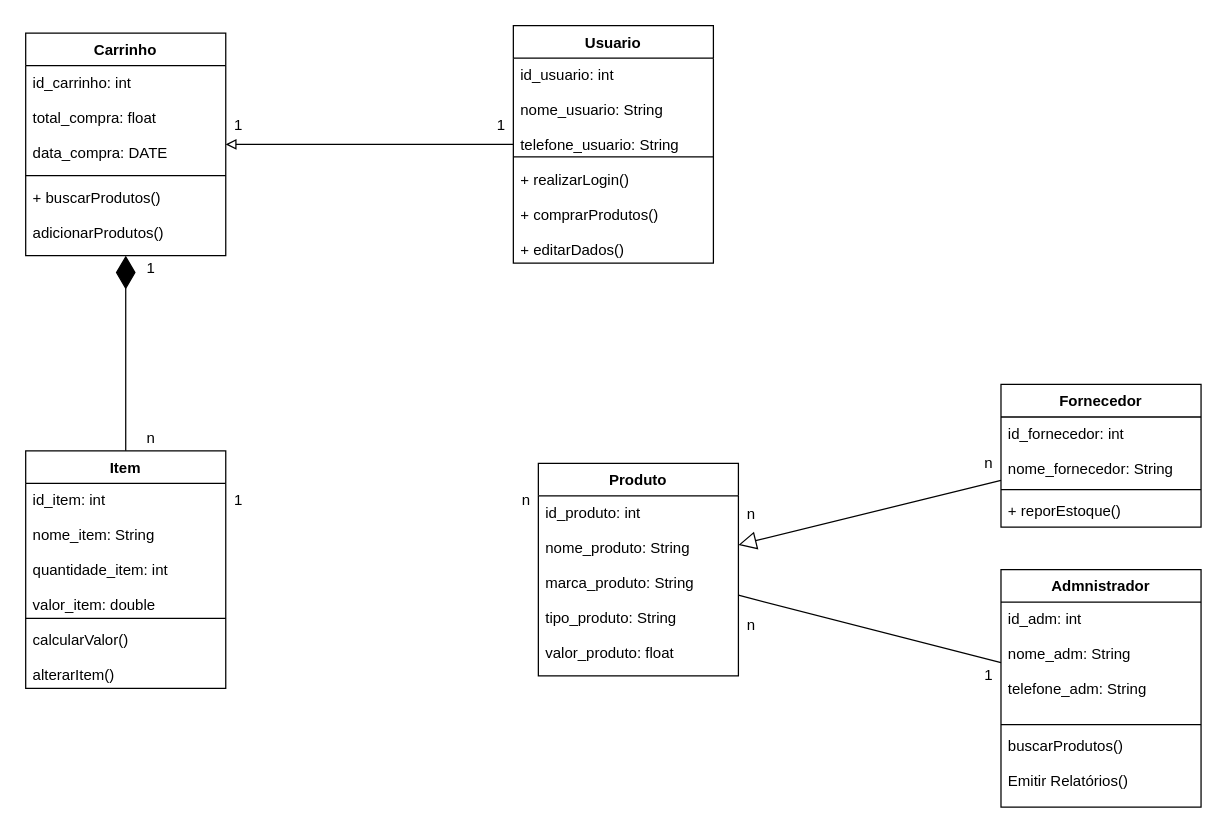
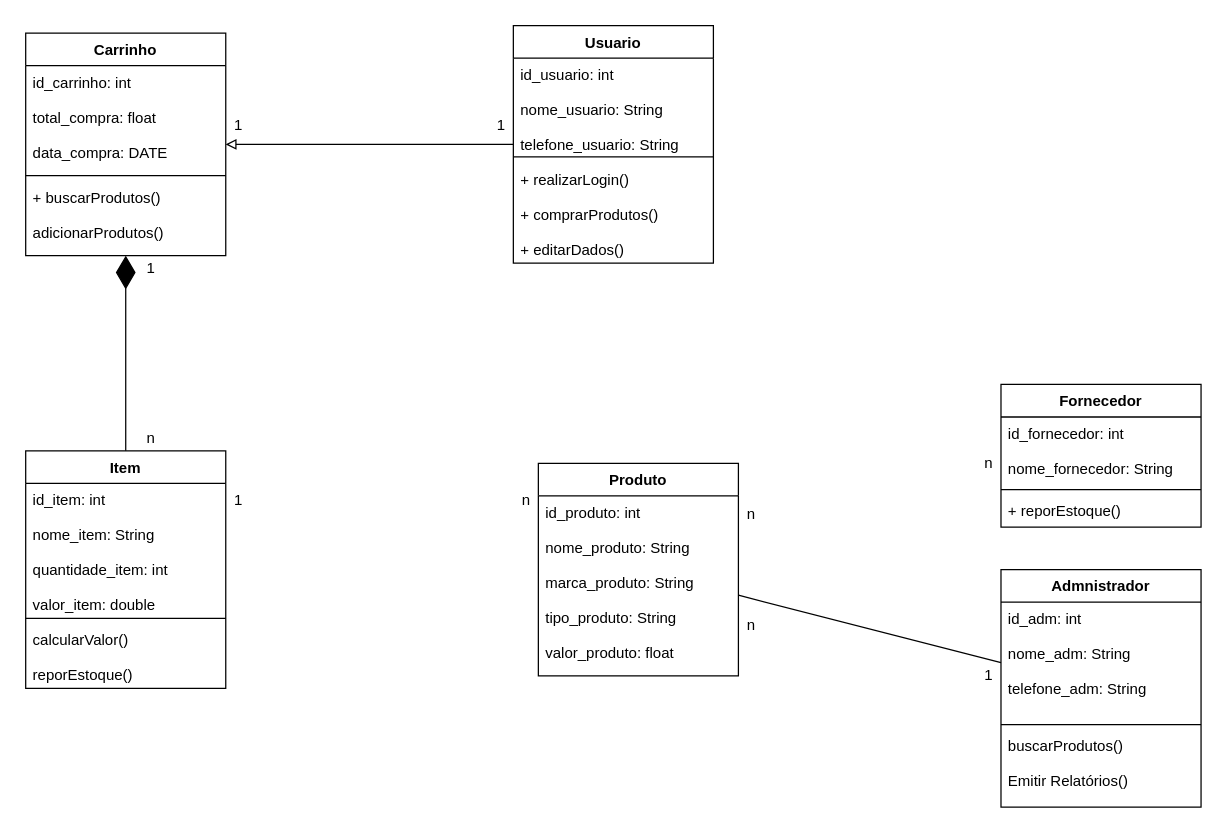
(877, 511) -> none
(90, 640) -> (90, 640)
